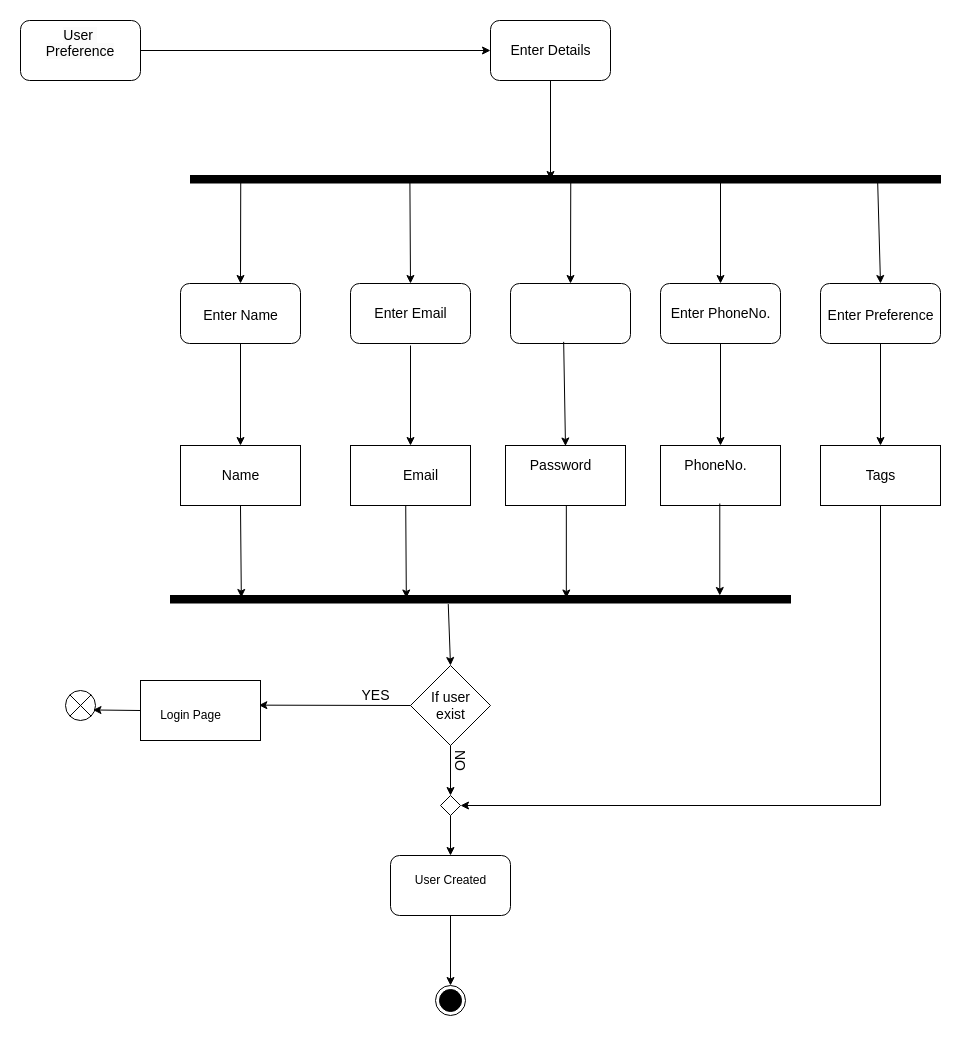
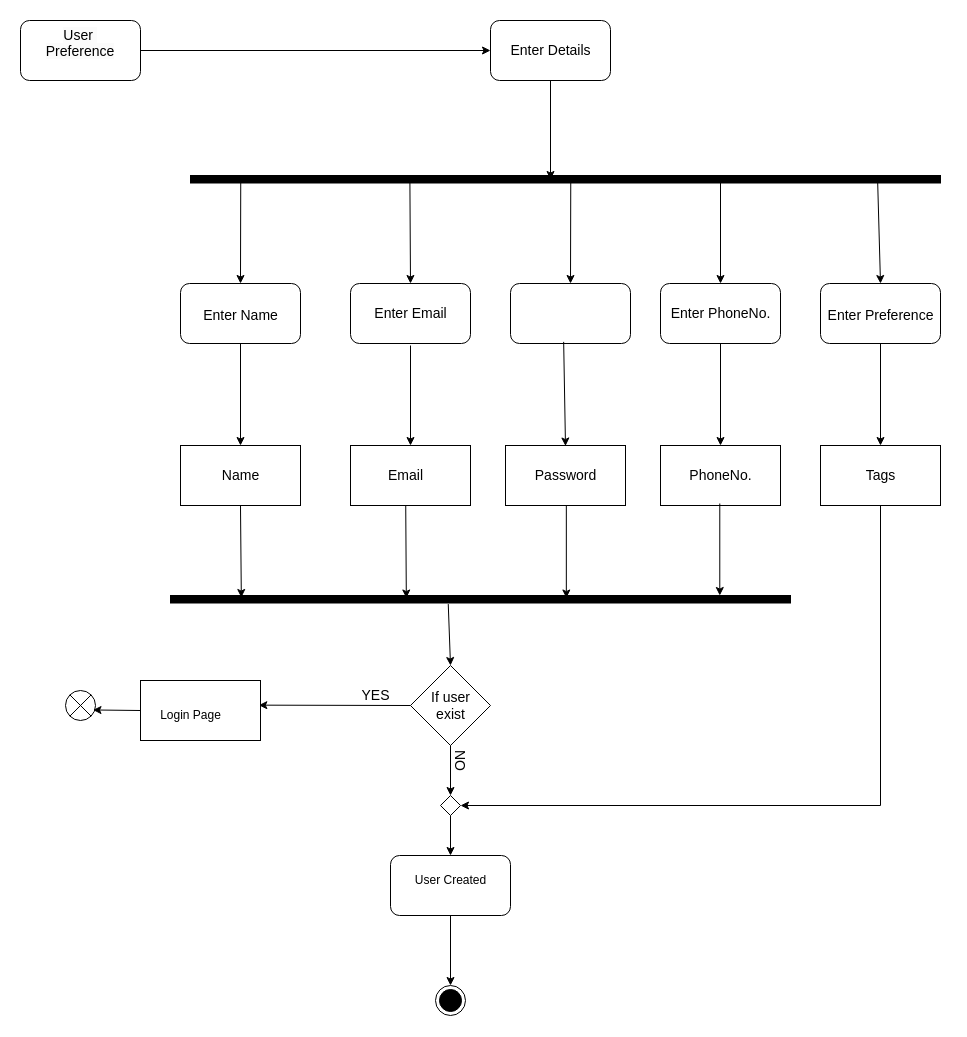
(561, 466) -> (566, 476)
(716, 466) -> (721, 476)
(421, 476) -> (406, 476)
